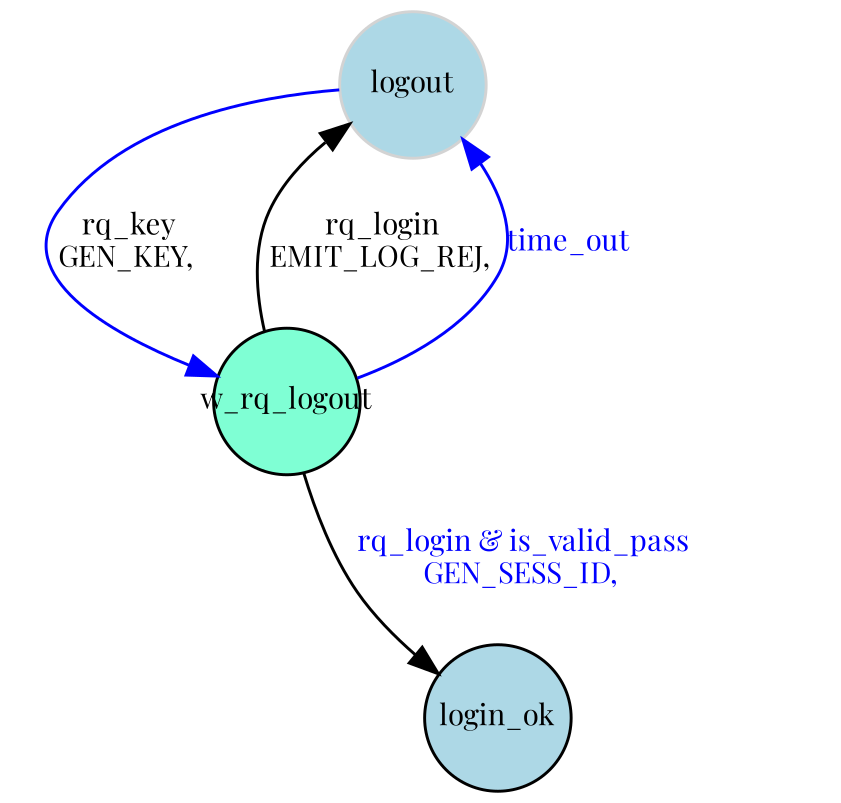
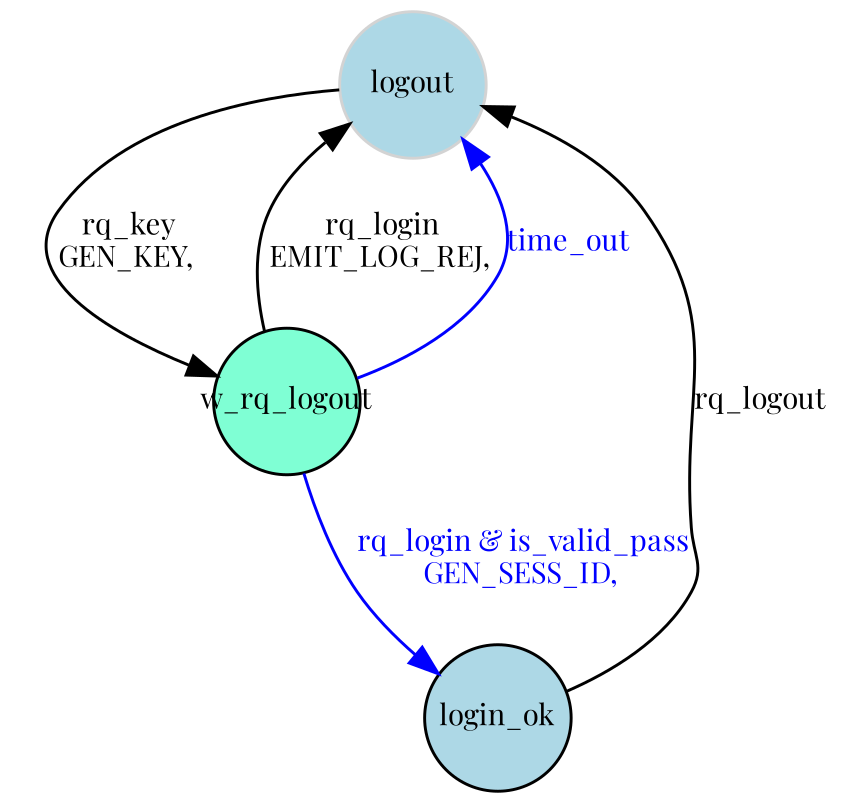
(86, 180) -> (86, 180)
none -> (693, 396)
(345, 573) -> (345, 573)
